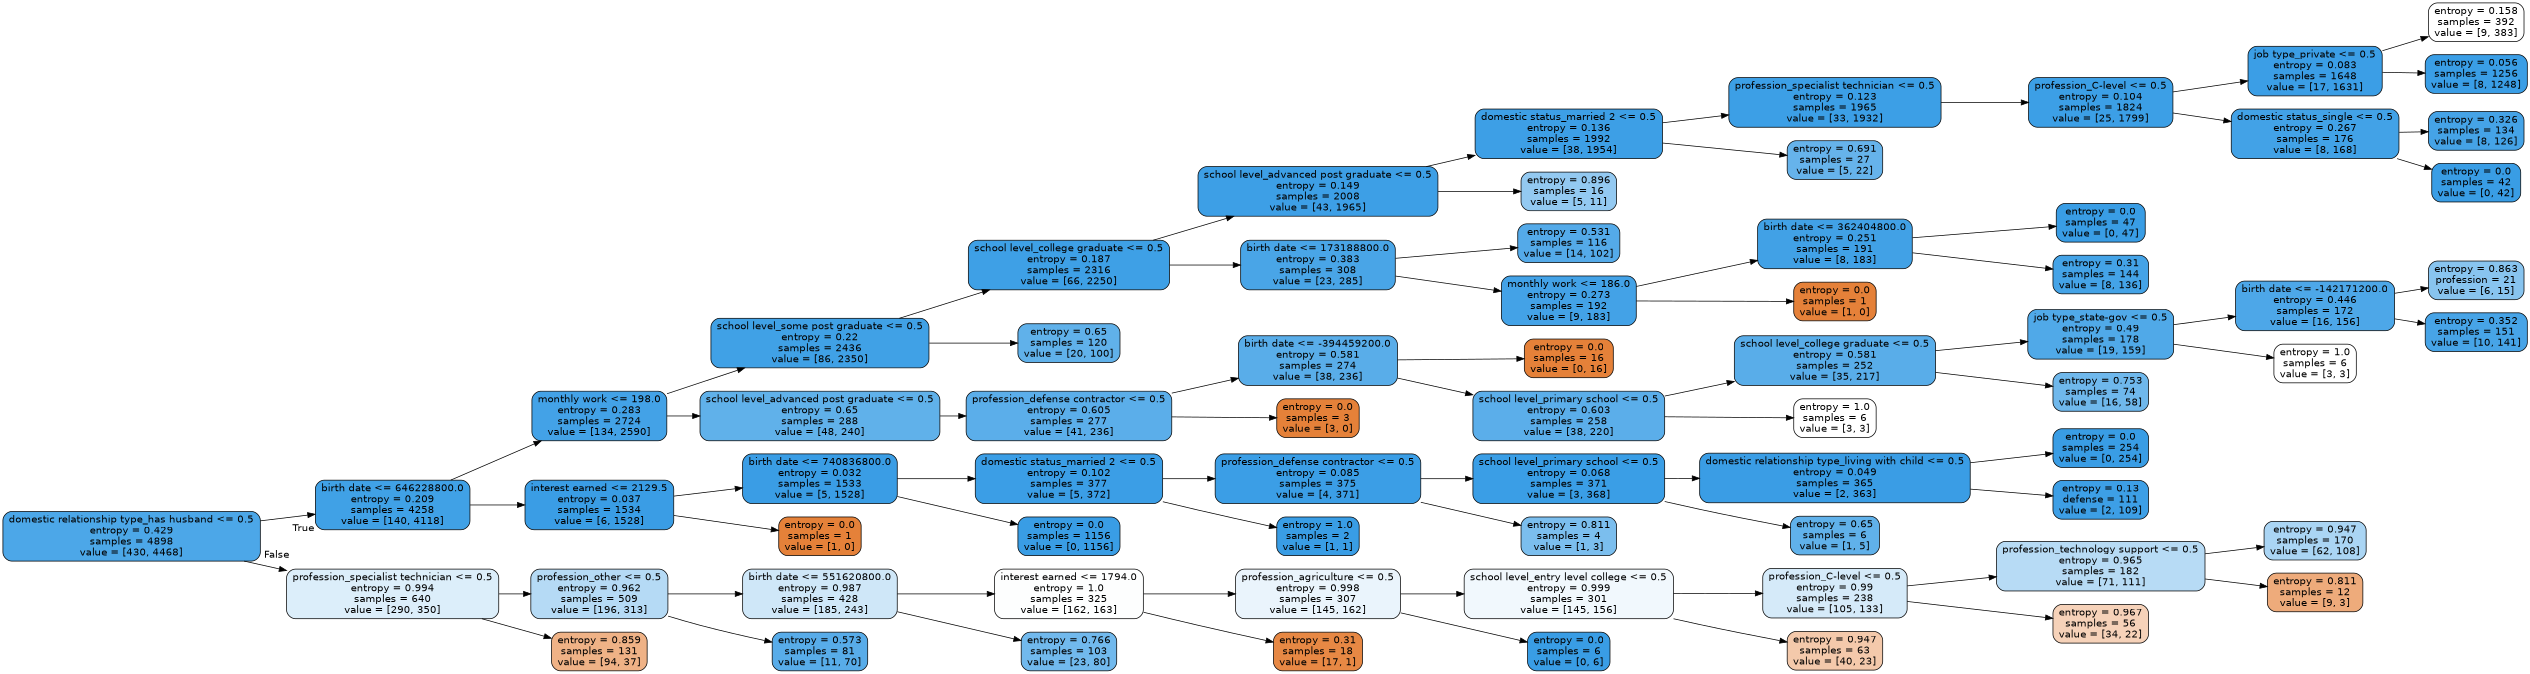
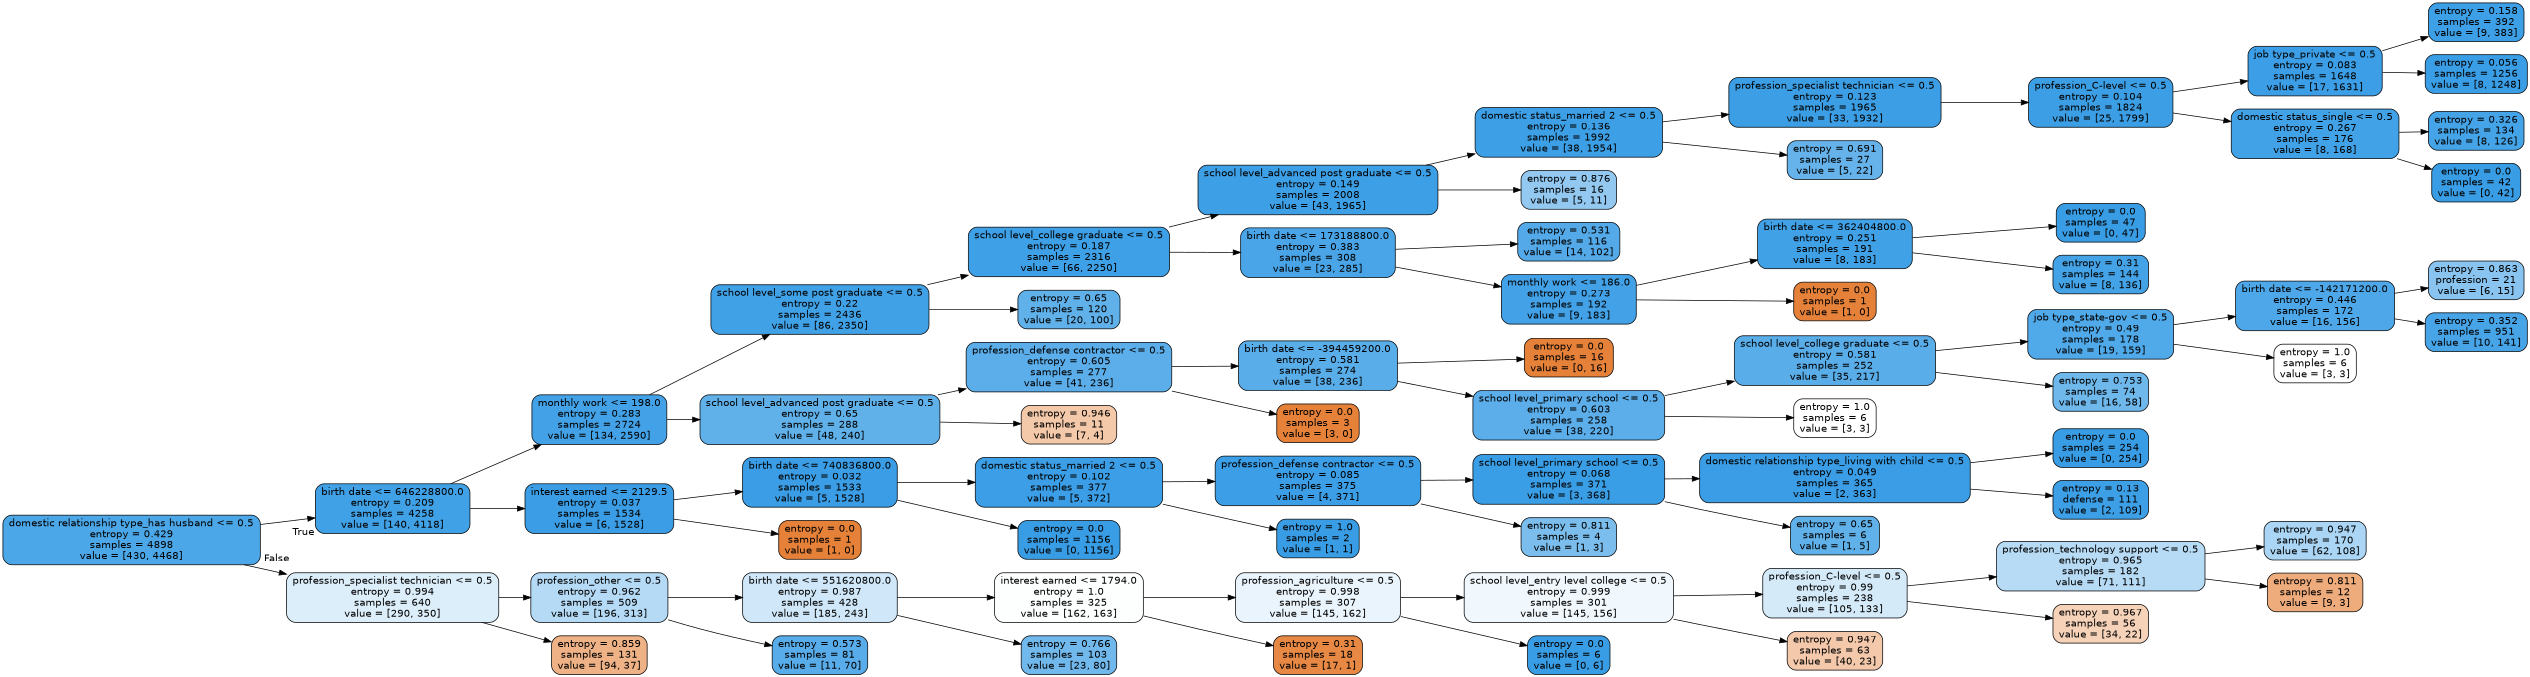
(2476, 22) -> (2476, 22)
(1569, 191) -> (1569, 190)
(2476, 332) -> (2476, 332)
none -> (1069, 425)
